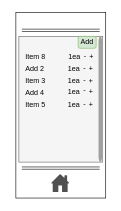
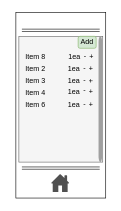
(35, 69) -> (37, 69)
(35, 93) -> (37, 93)
(37, 105) -> (37, 105)
